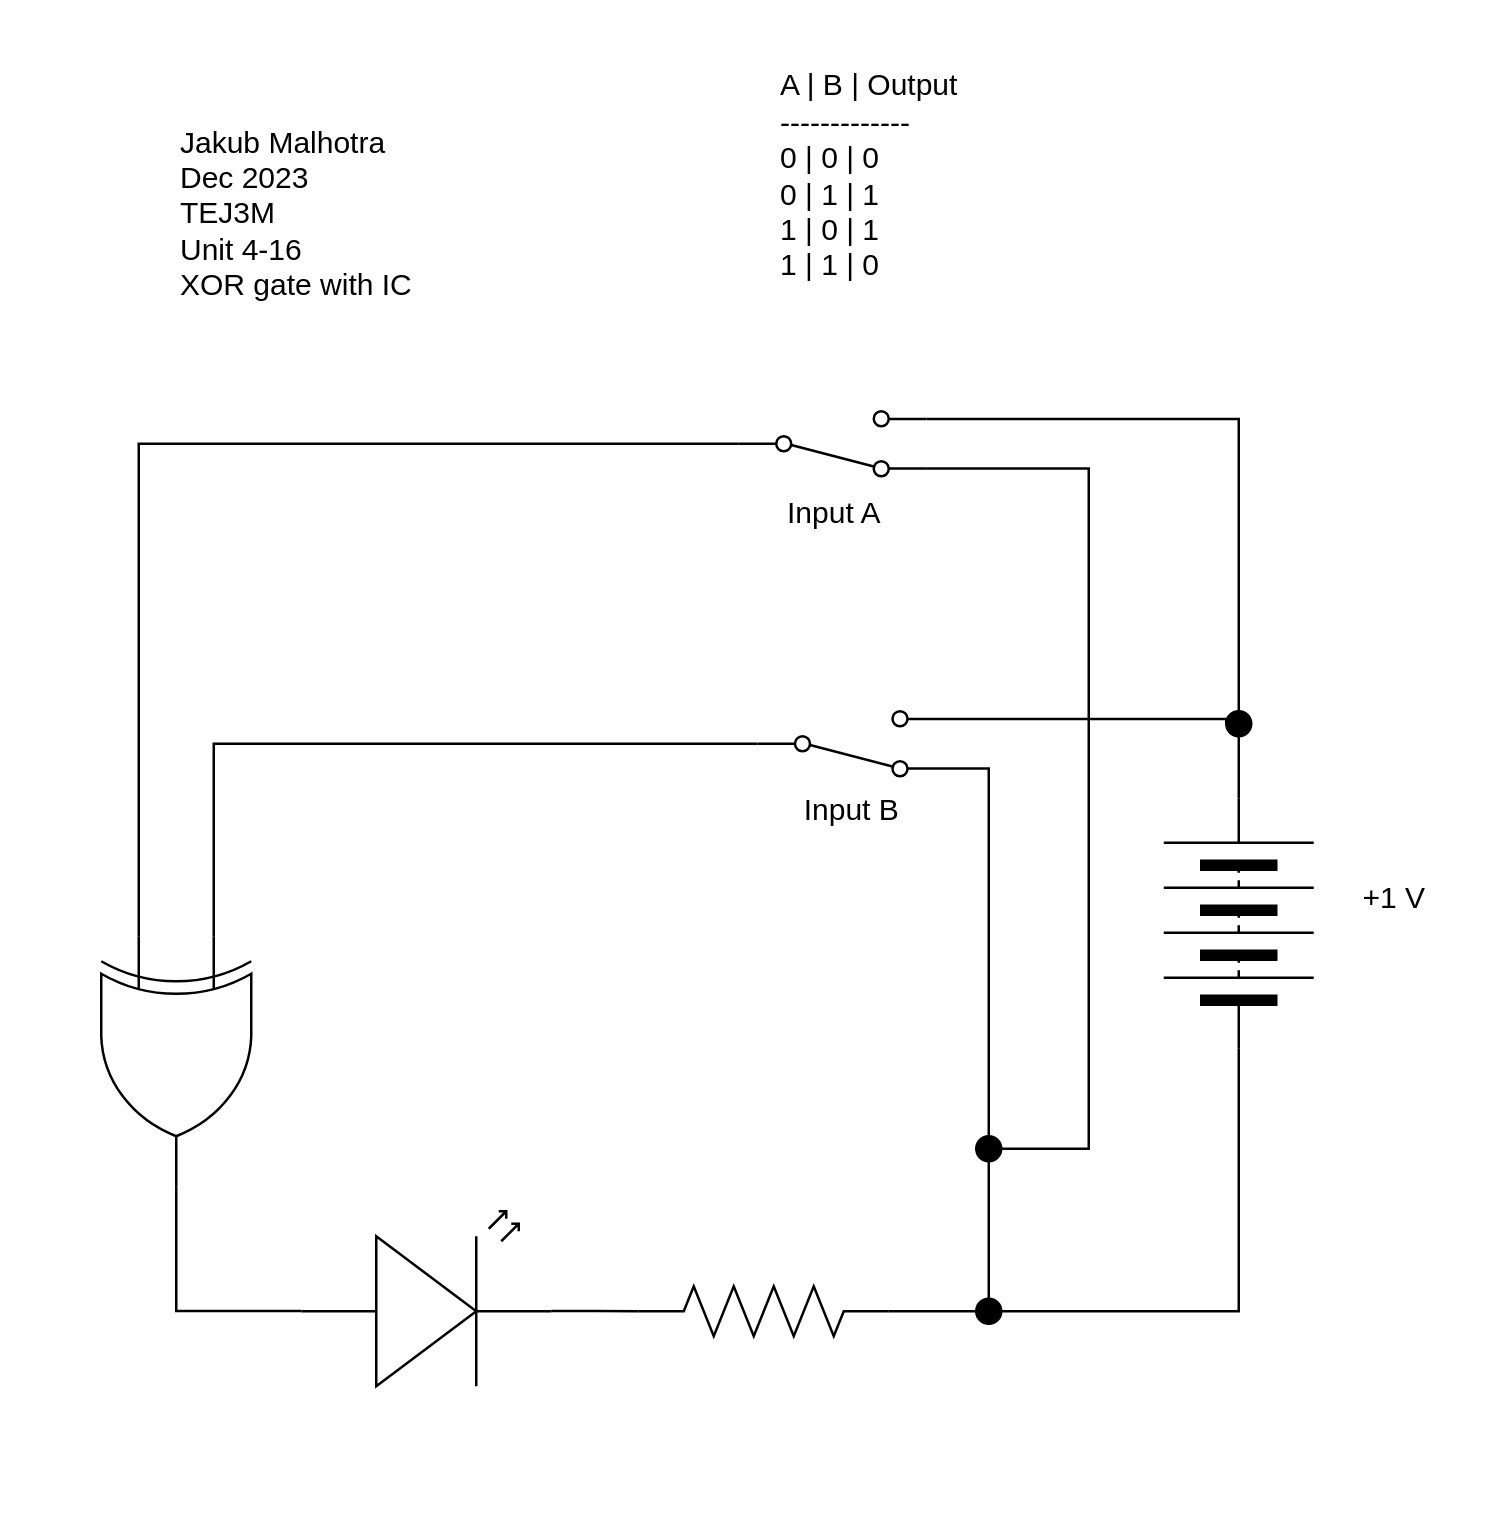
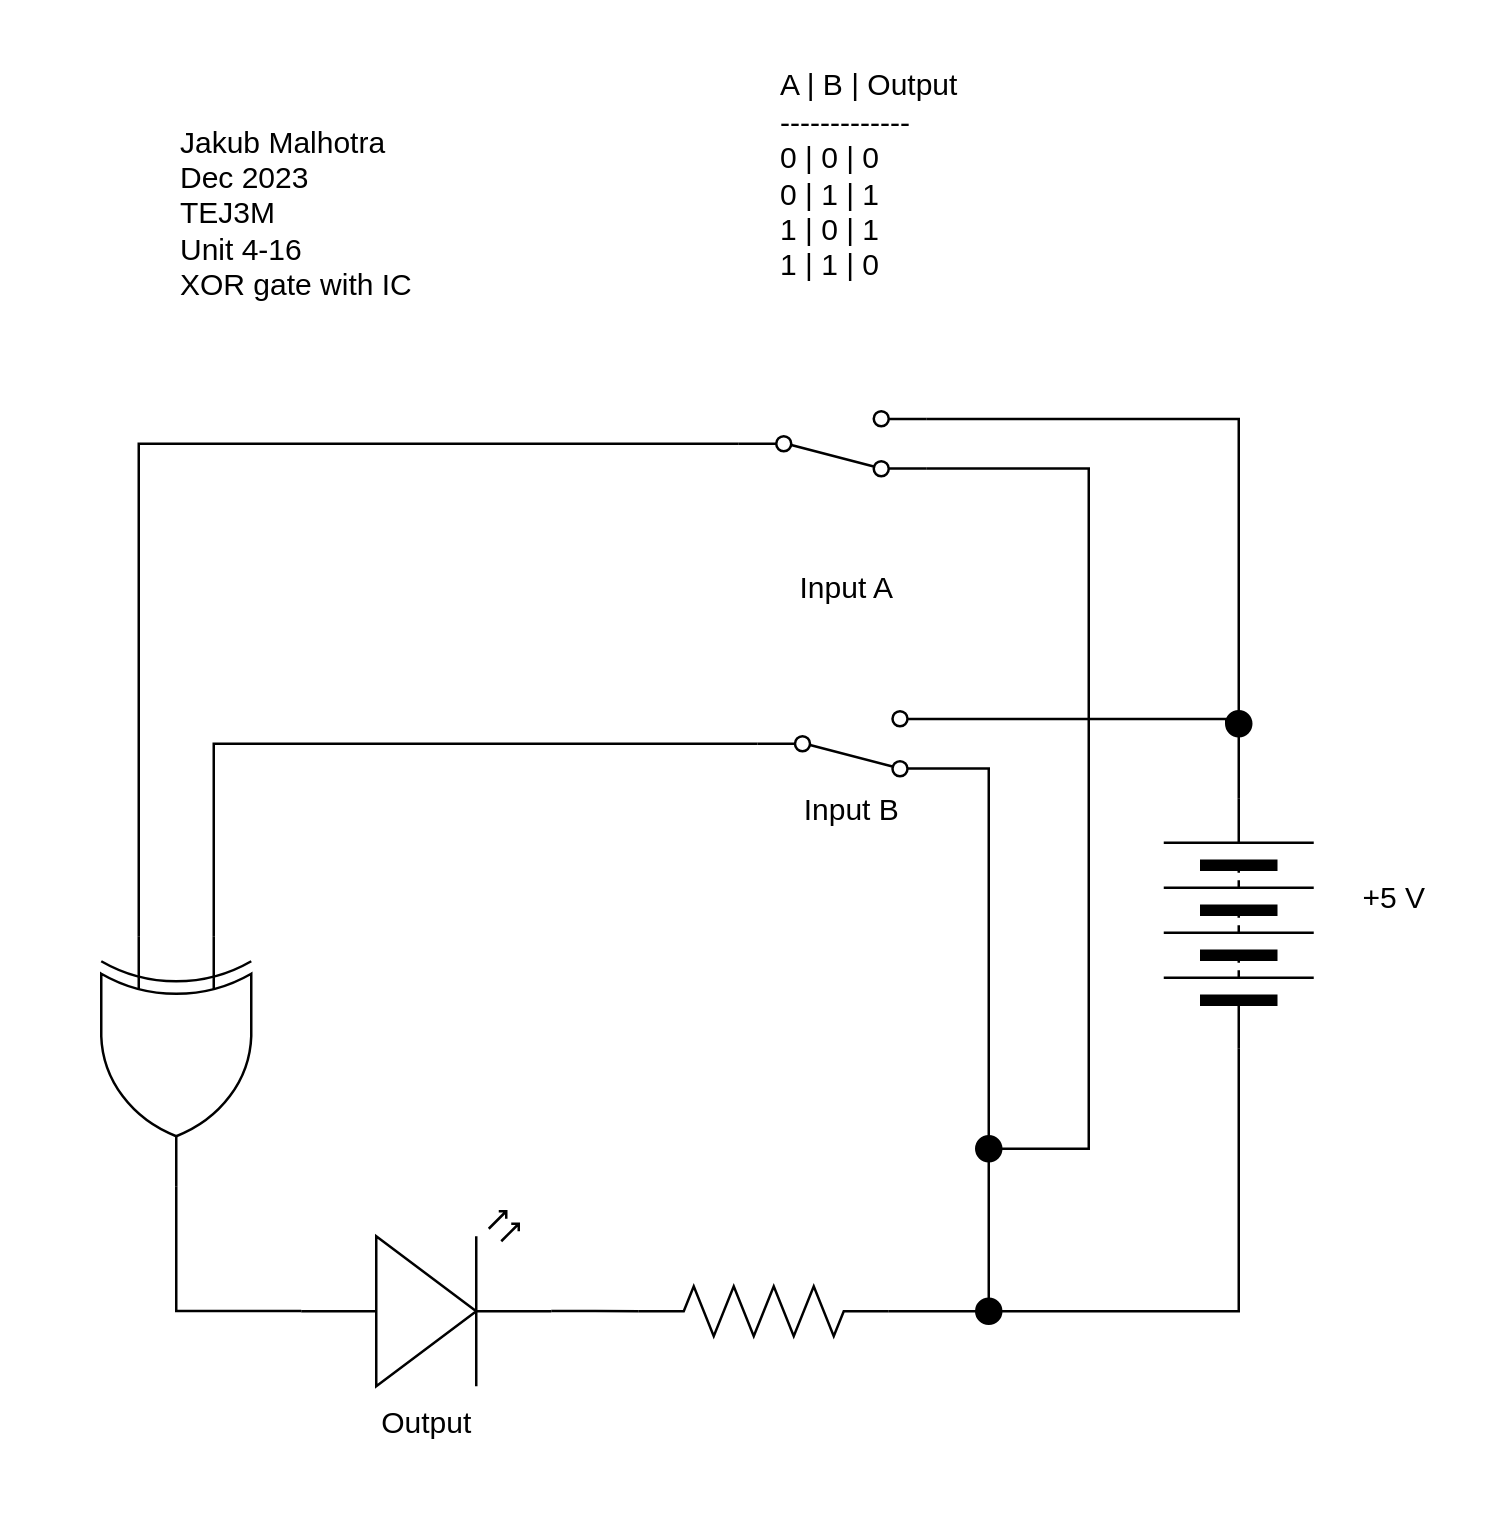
(833, 514) -> (845, 589)
(1395, 899) -> (1395, 899)
none -> (426, 1424)
